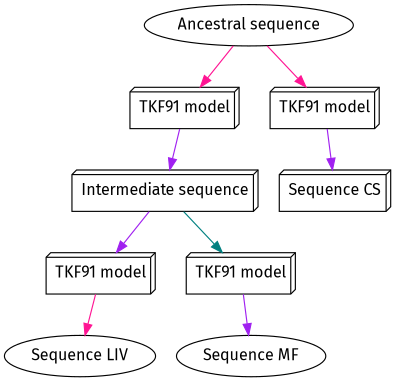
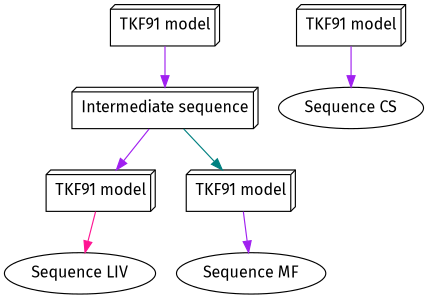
(249, 25) -> none
(335, 191) -> (351, 108)
